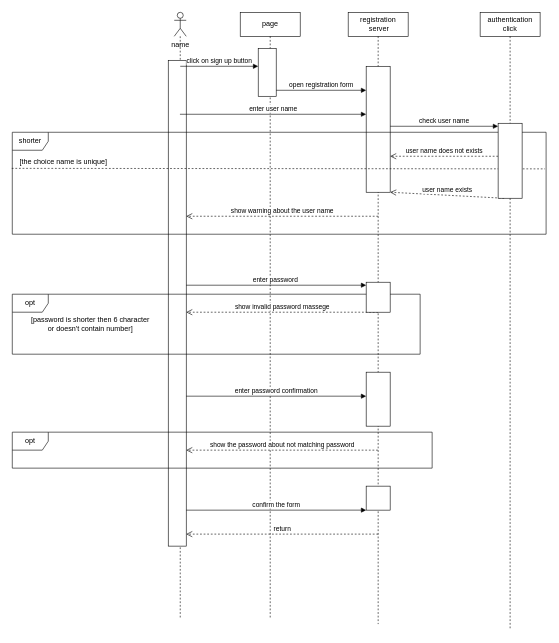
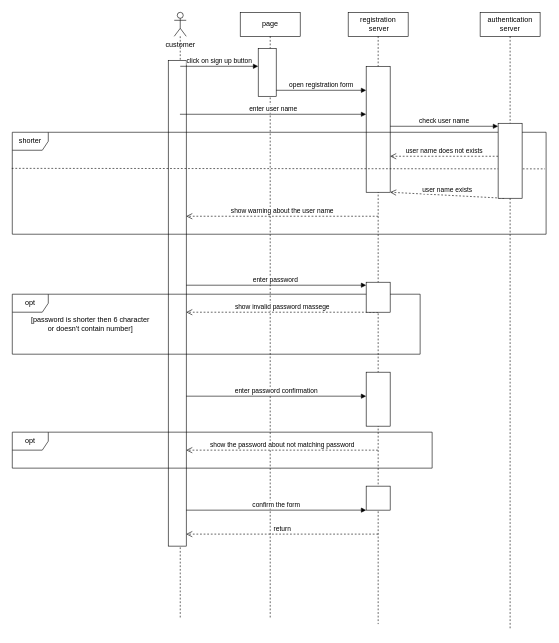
(510, 24) -> (510, 24)
(181, 45) -> (181, 45)
(63, 162) -> none
